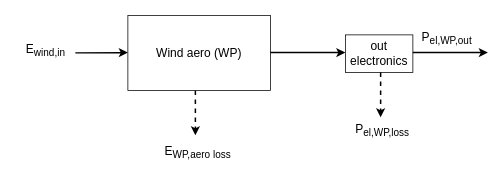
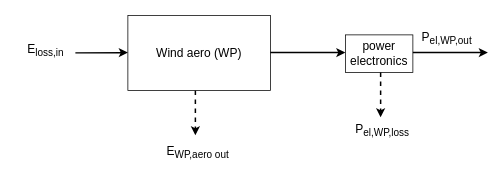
(46, 50) -> (46, 50)
(379, 54) -> (379, 54)
(198, 152) -> (198, 152)
